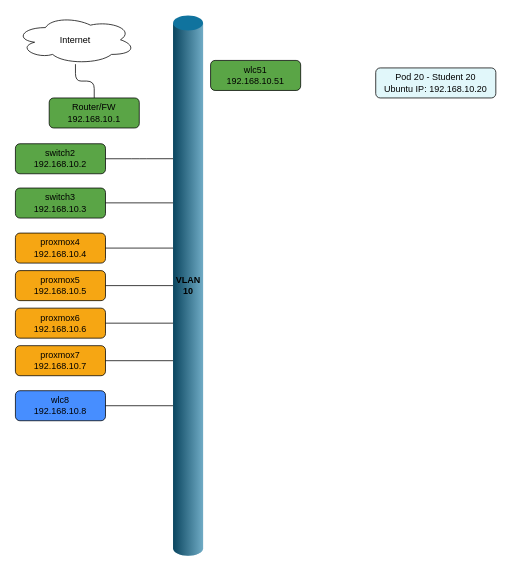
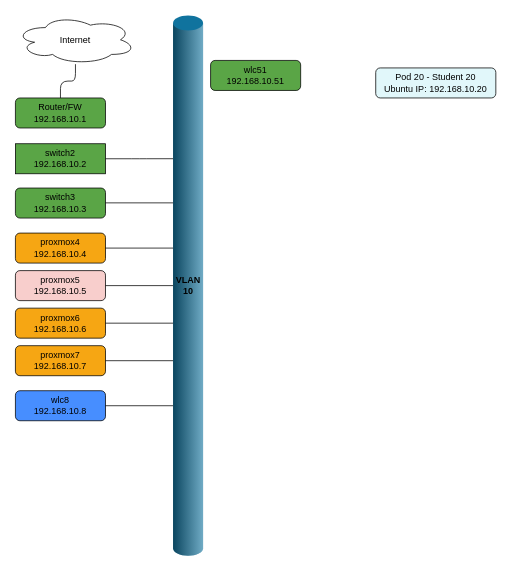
(94, 113) -> (60, 113)
(60, 159) -> (60, 159)
(60, 285) -> (60, 285)
